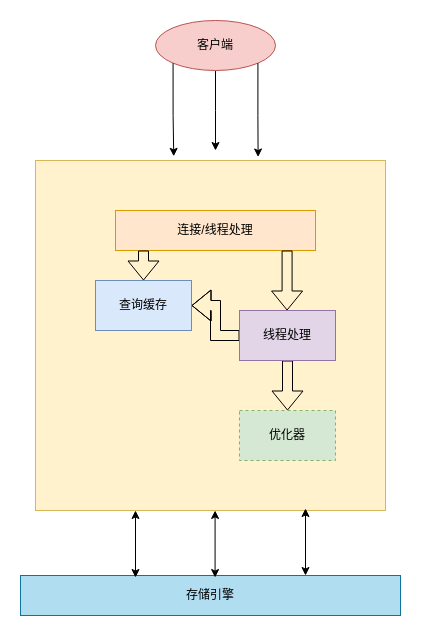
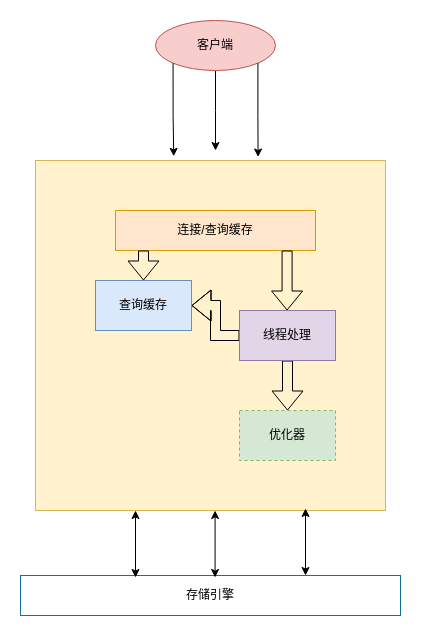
(216, 231) -> (216, 231)
(211, 596) -> (211, 596)
